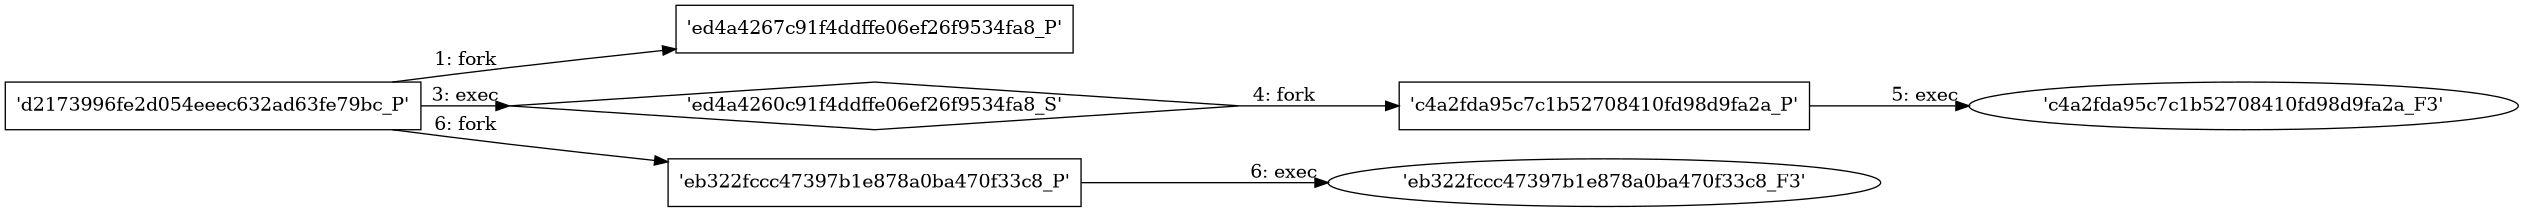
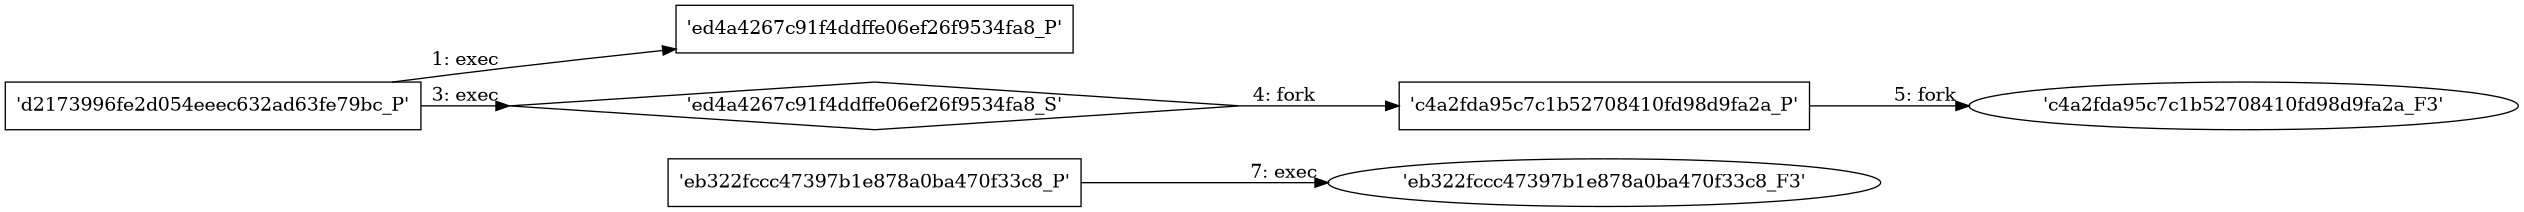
(465, 60) -> (465, 60)
(1925, 96) -> (1925, 96)
(875, 106) -> (875, 106)
(523, 146) -> none
(1284, 173) -> (1284, 173)
